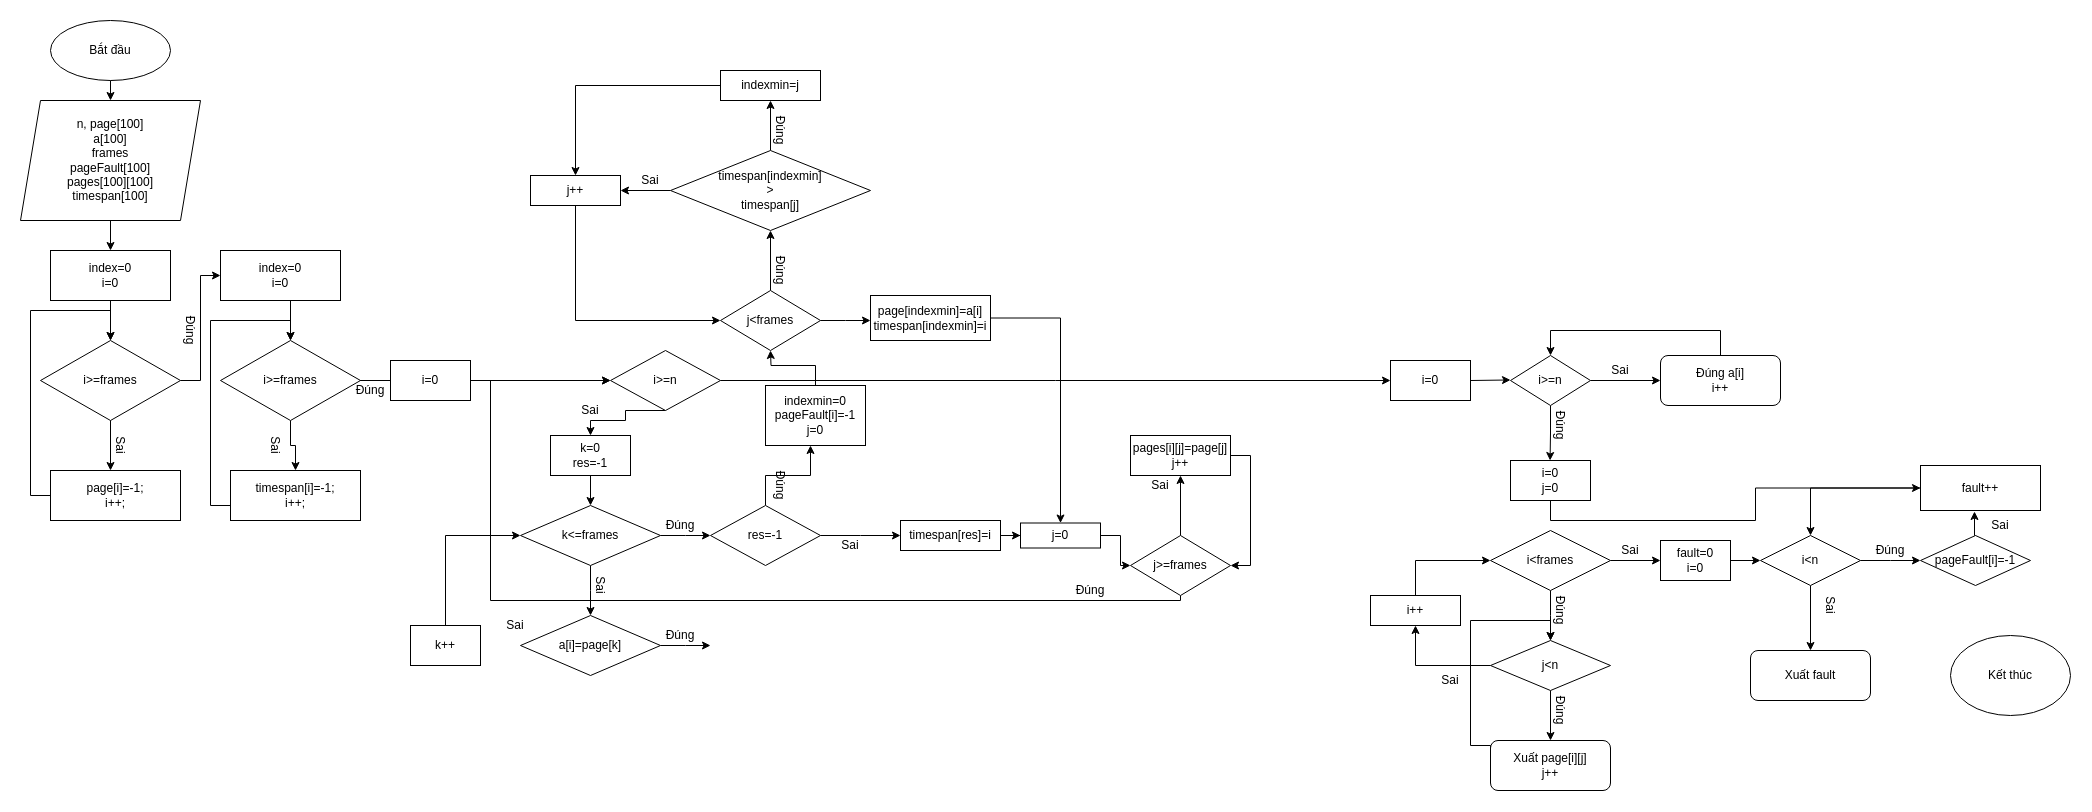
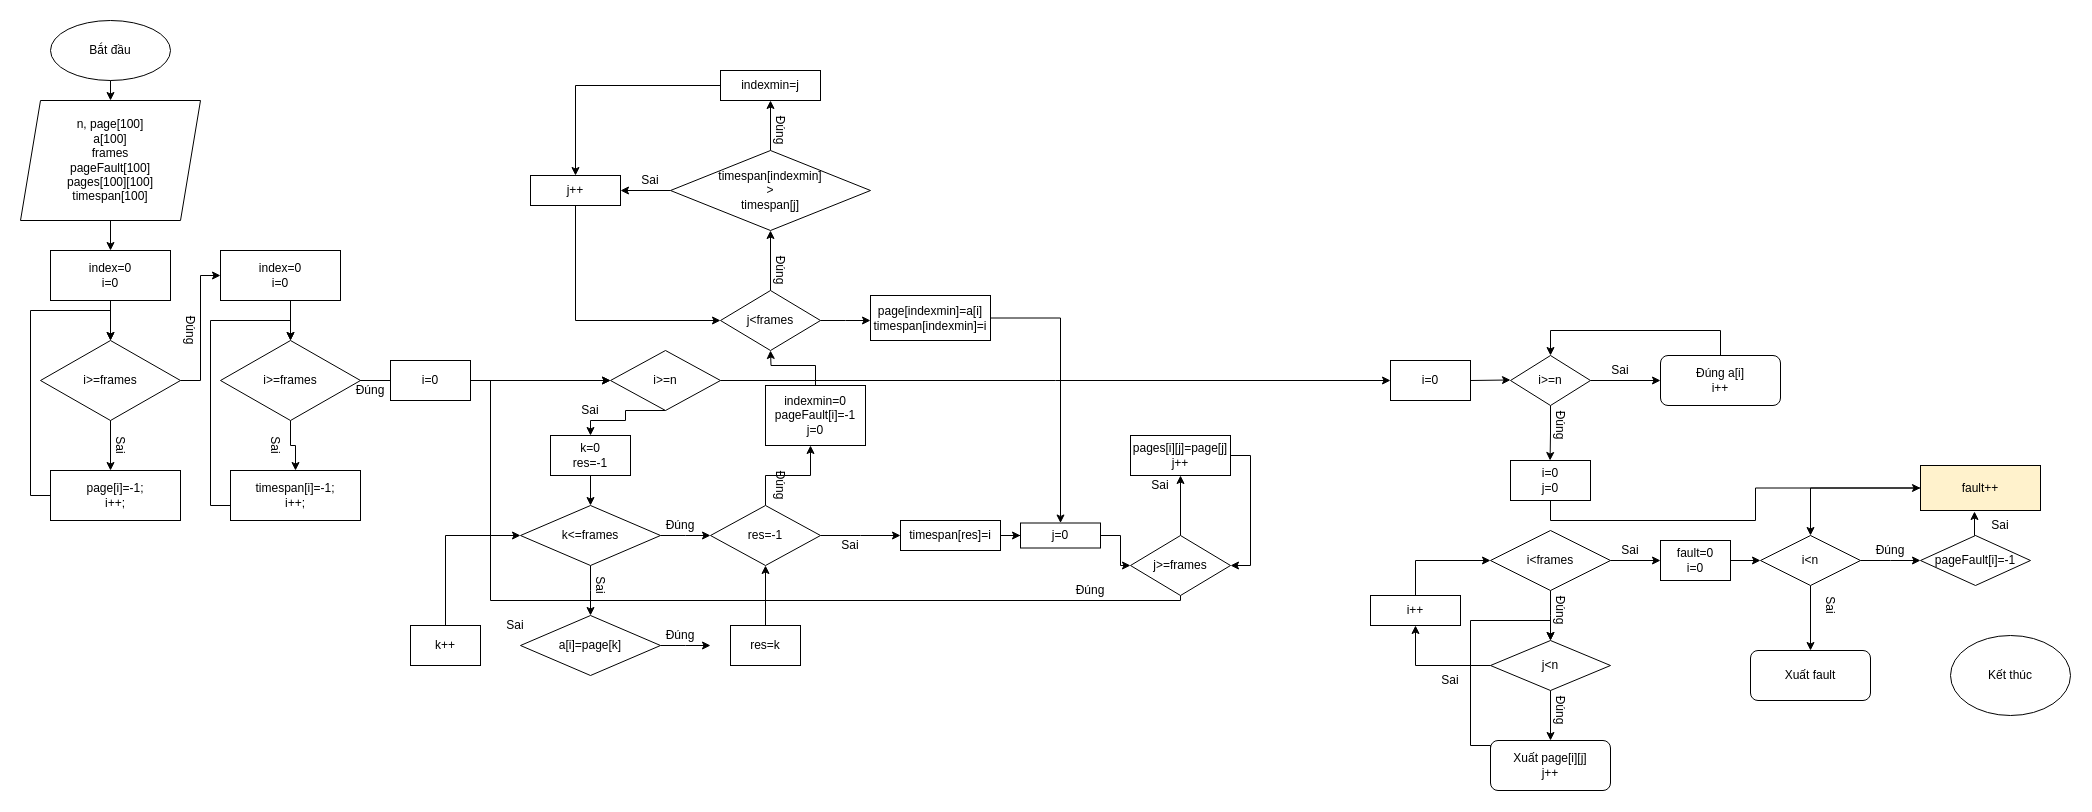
(1981, 488) -> (1981, 488)
none -> (766, 598)
none -> (766, 646)
